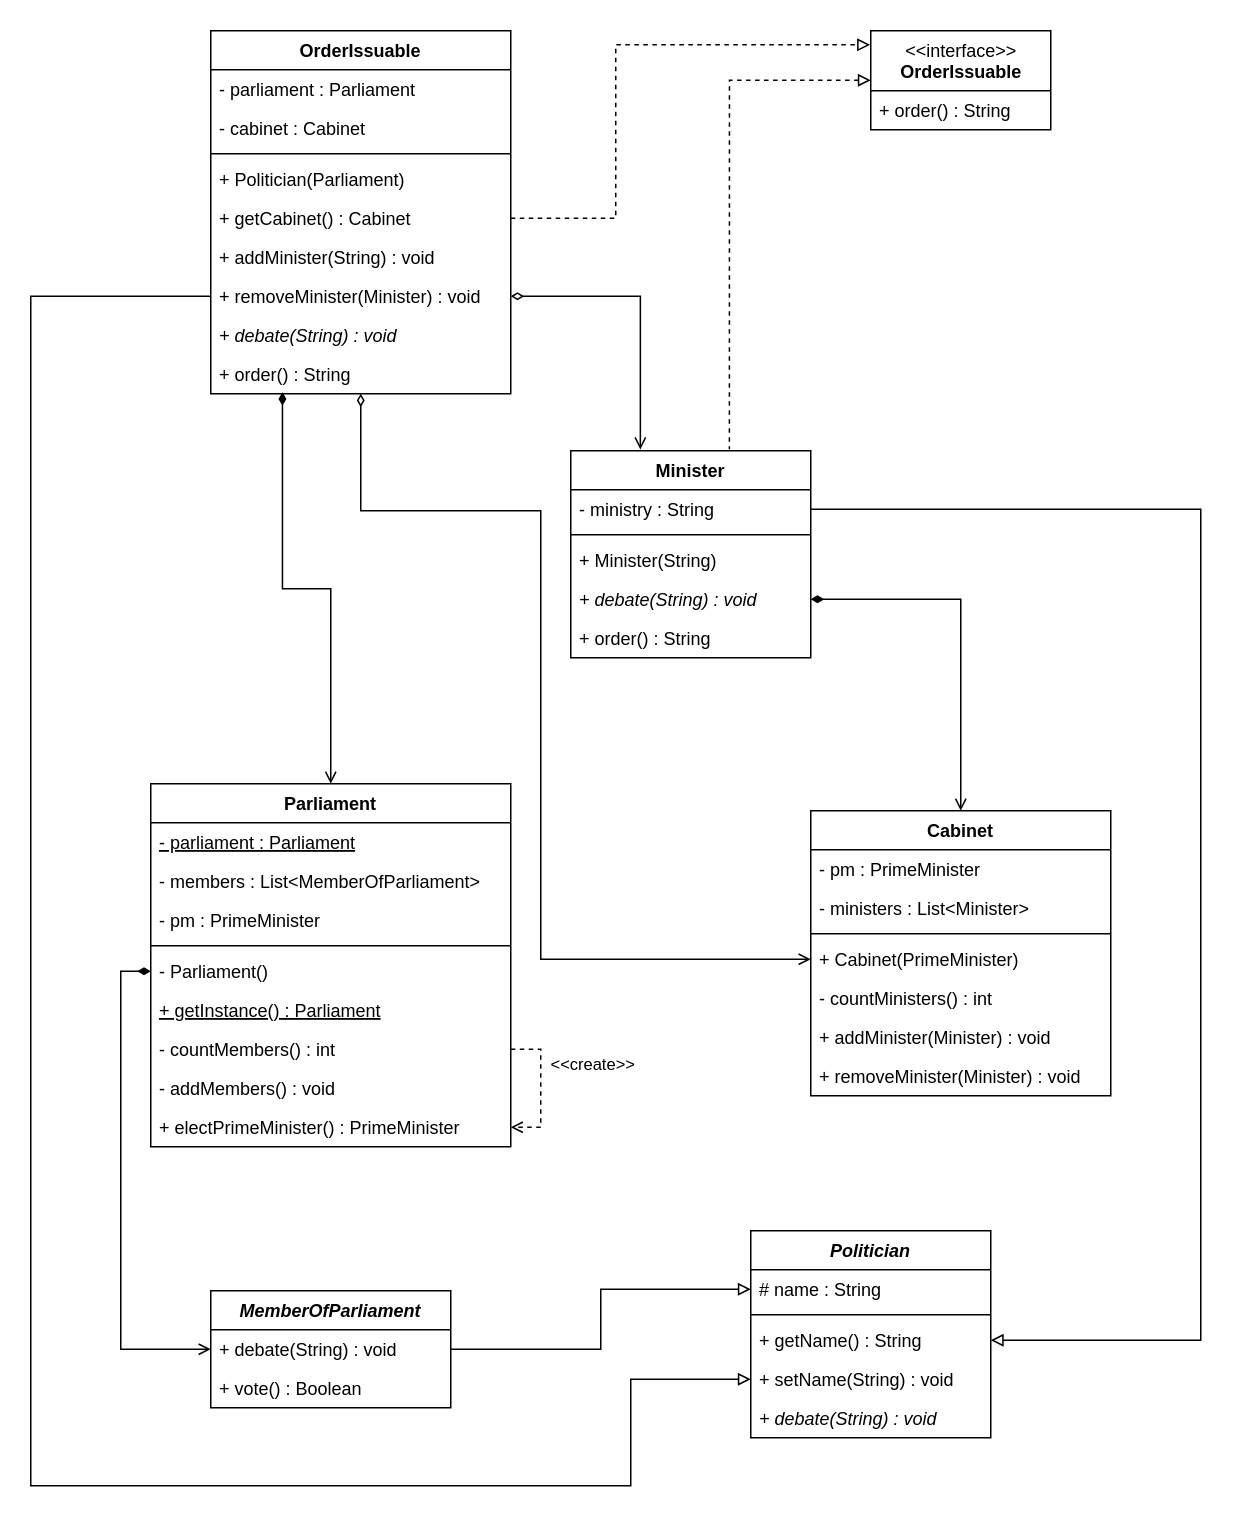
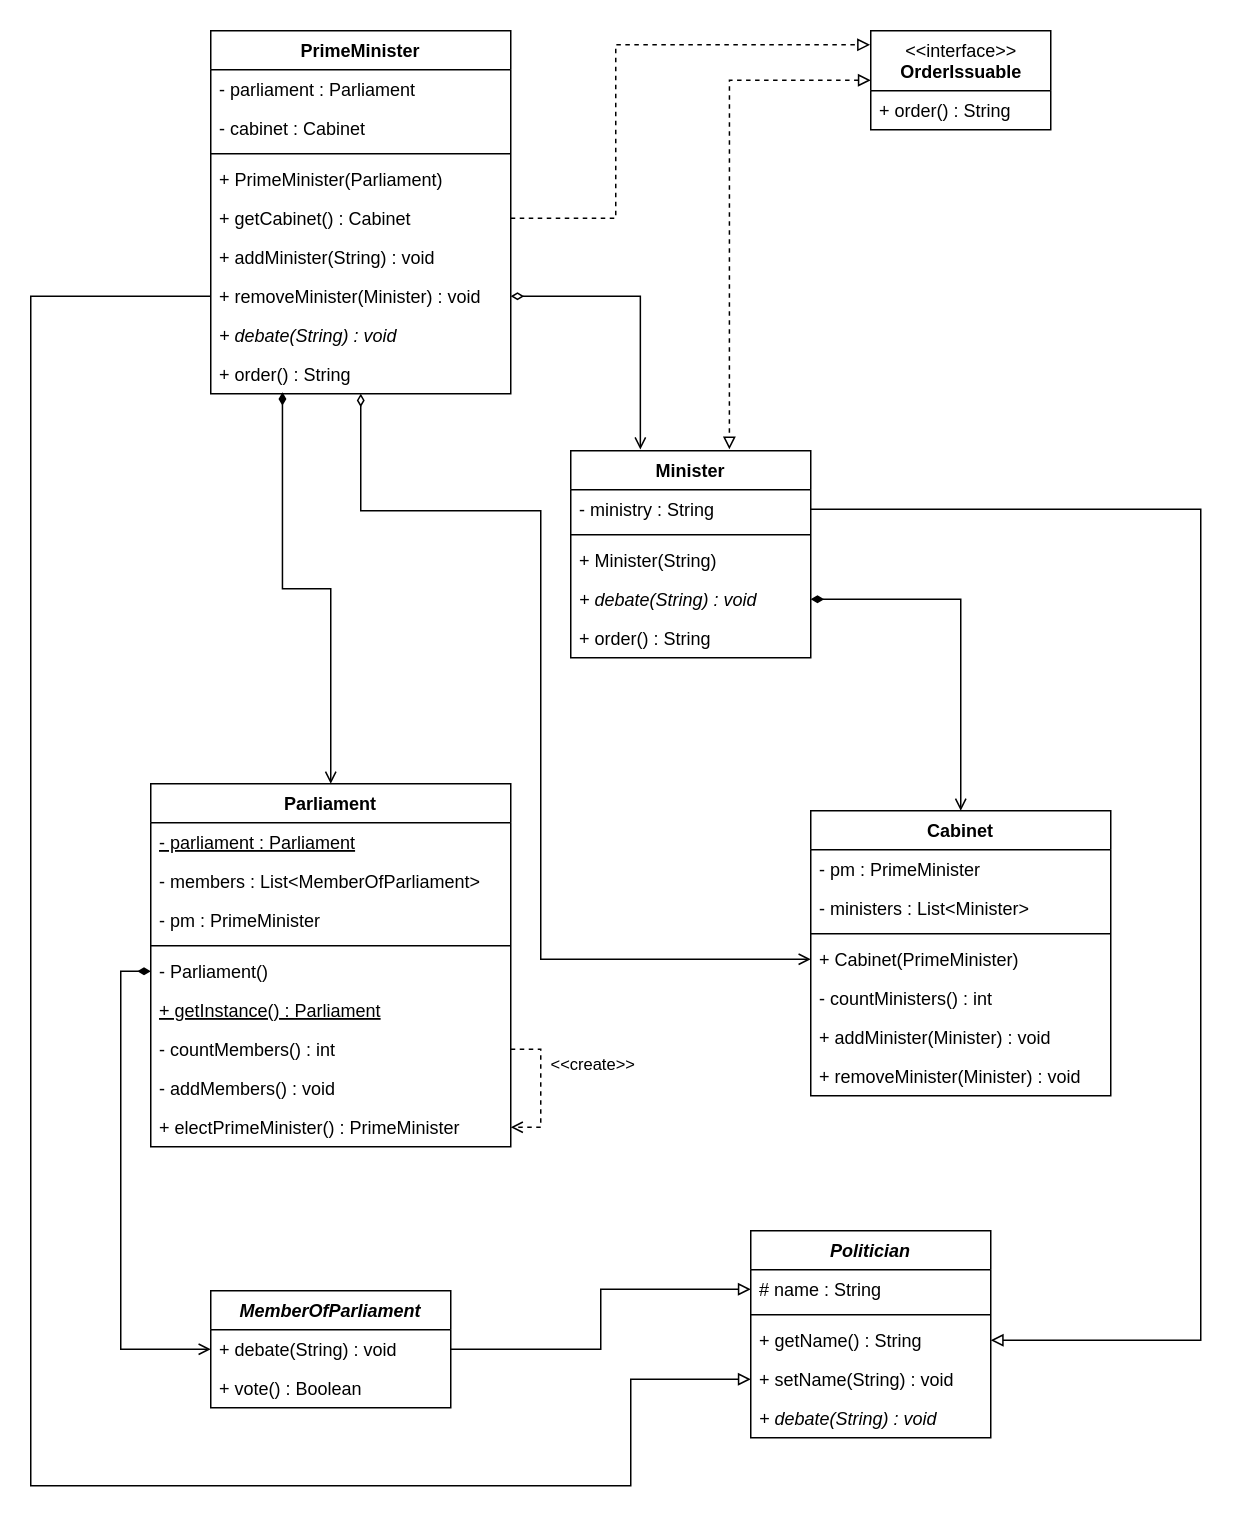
(360, 51) -> (360, 51)
(324, 180) -> (341, 180)
(729, 441) -> (729, 435)
